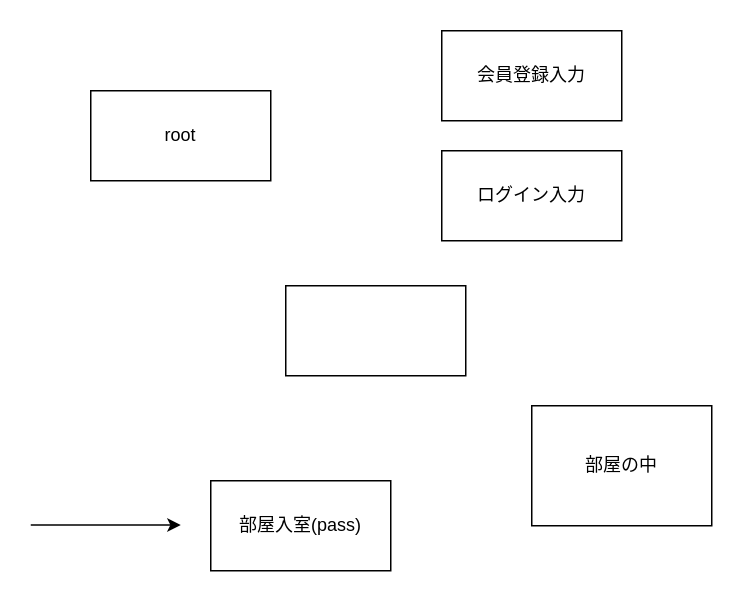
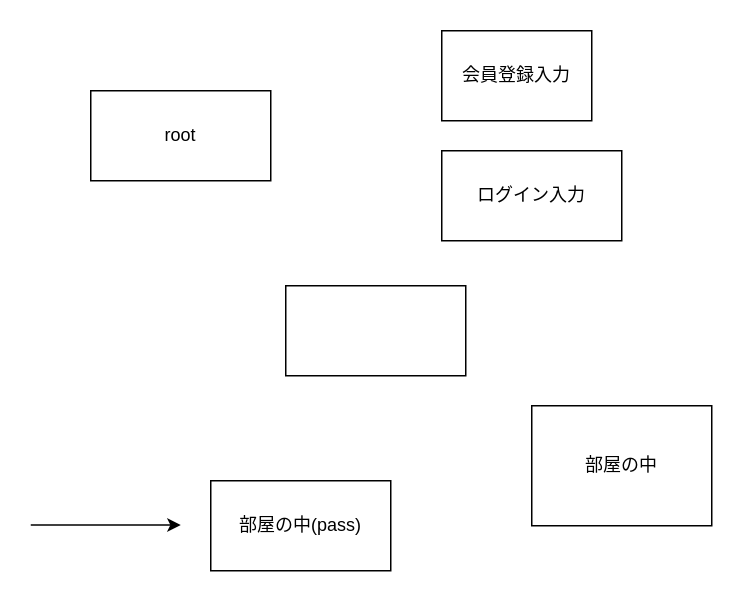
(532, 76) -> (517, 76)
(301, 526) -> (301, 526)
